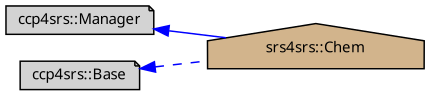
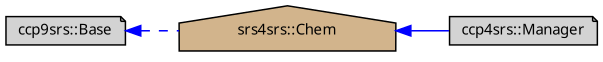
(198, 34) -> (430, 31)
(80, 75) -> (66, 31)
